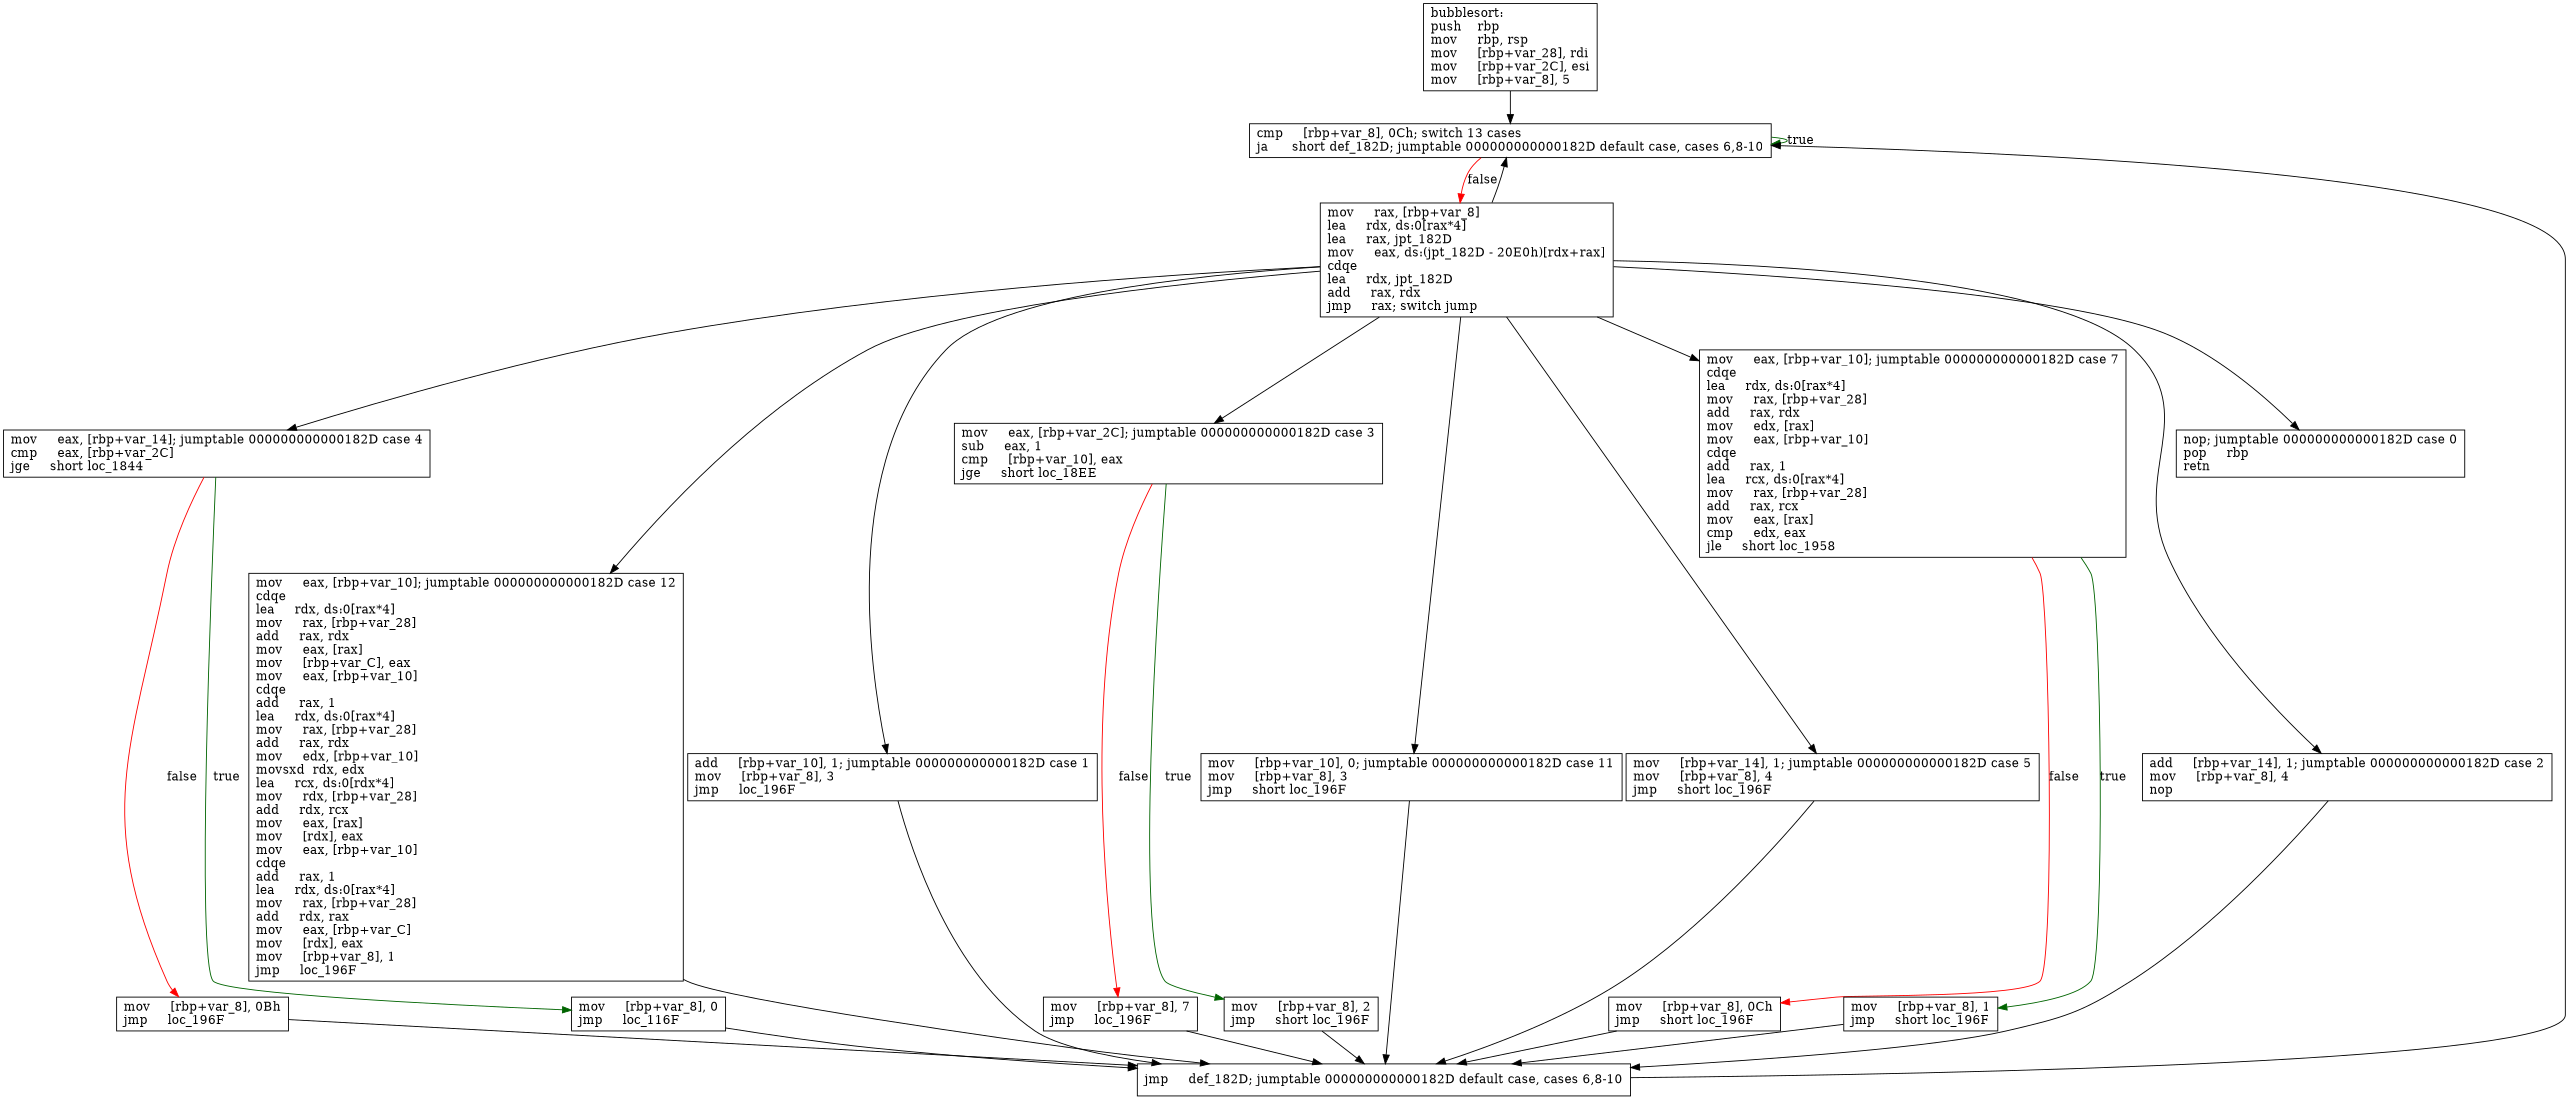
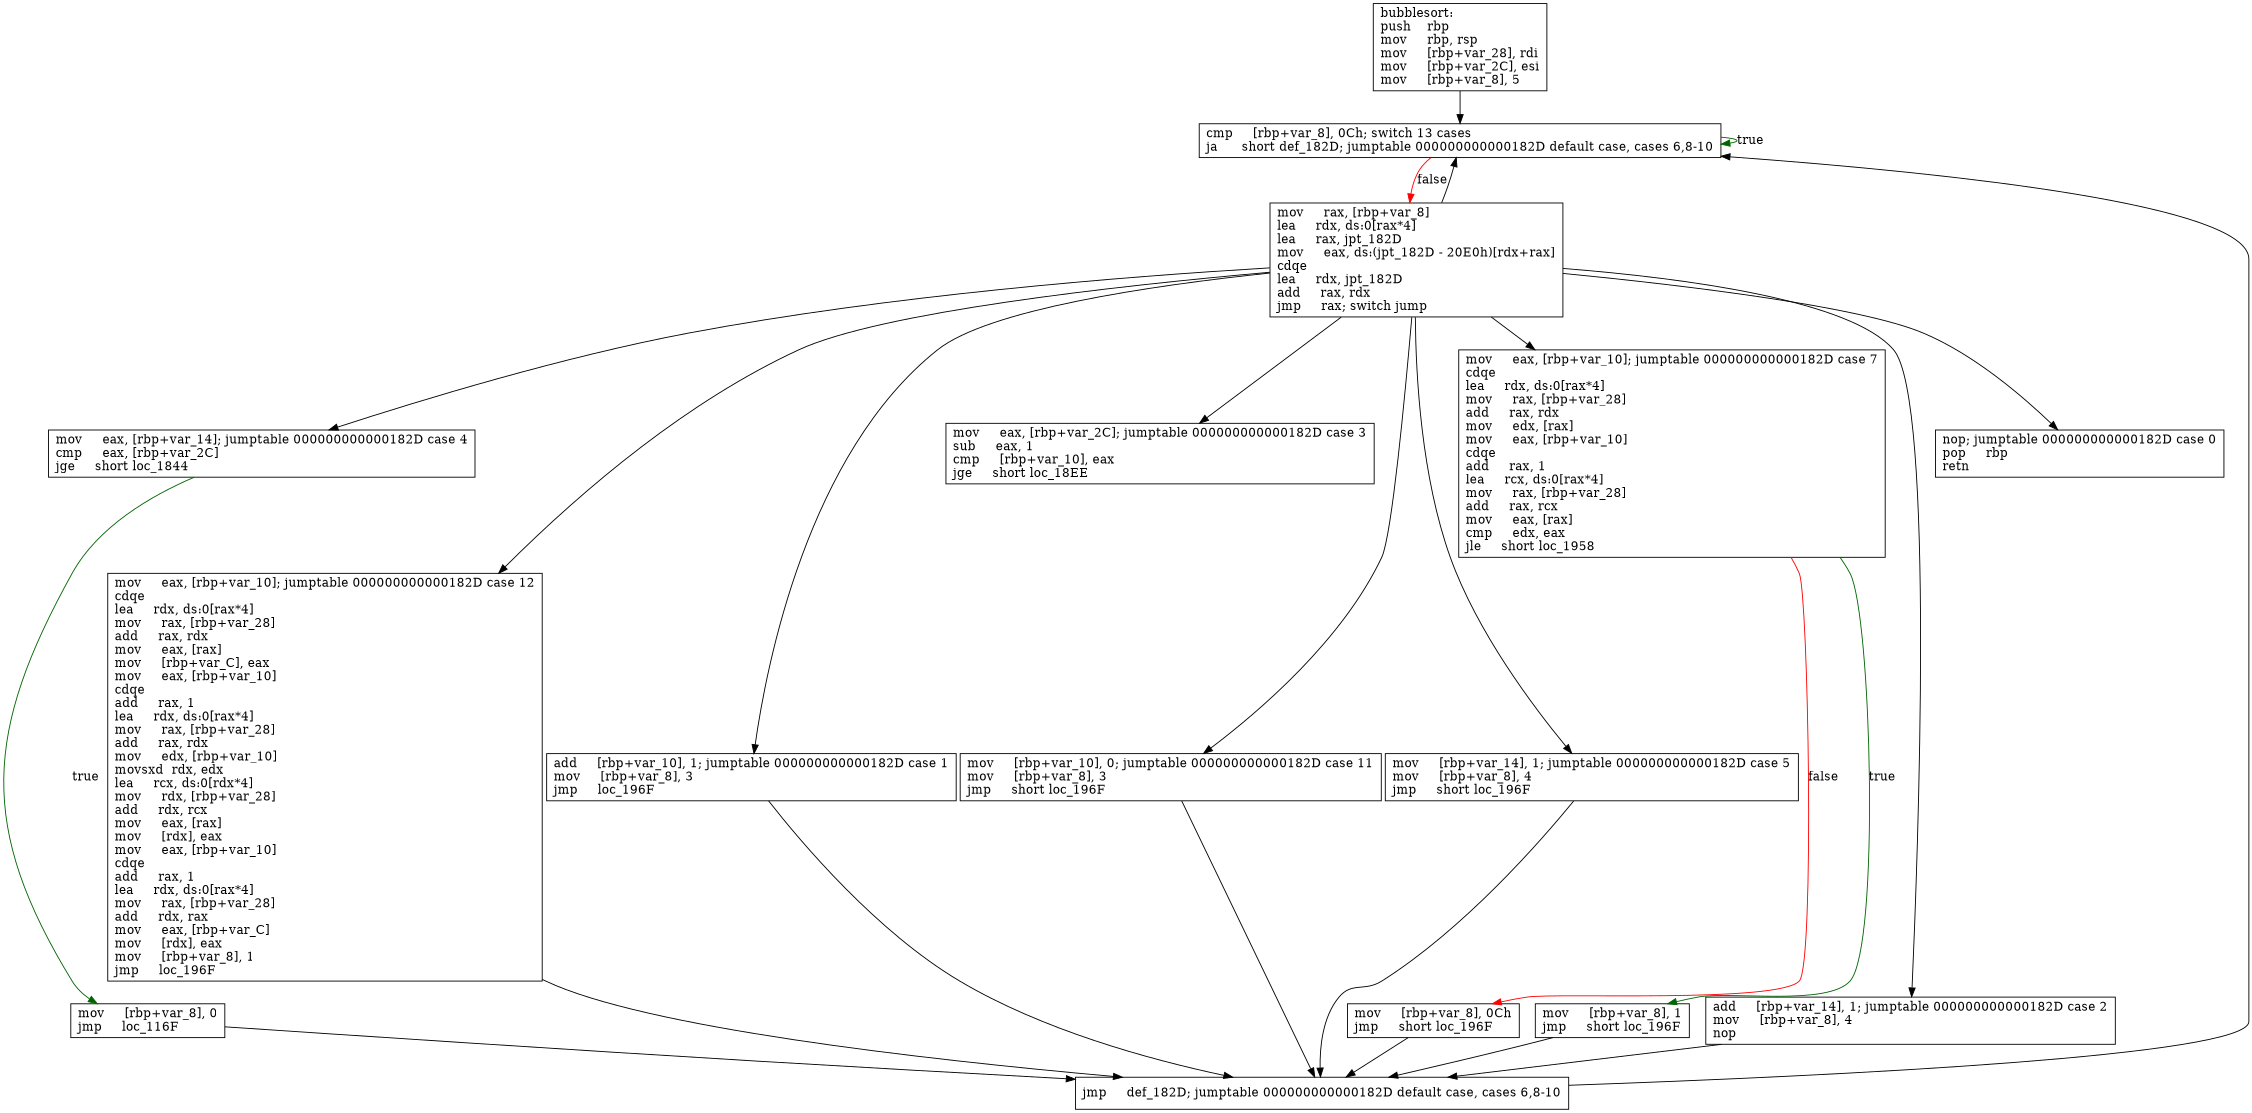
(203, 1014) -> none
(1120, 1014) -> none
(1301, 1014) -> none
